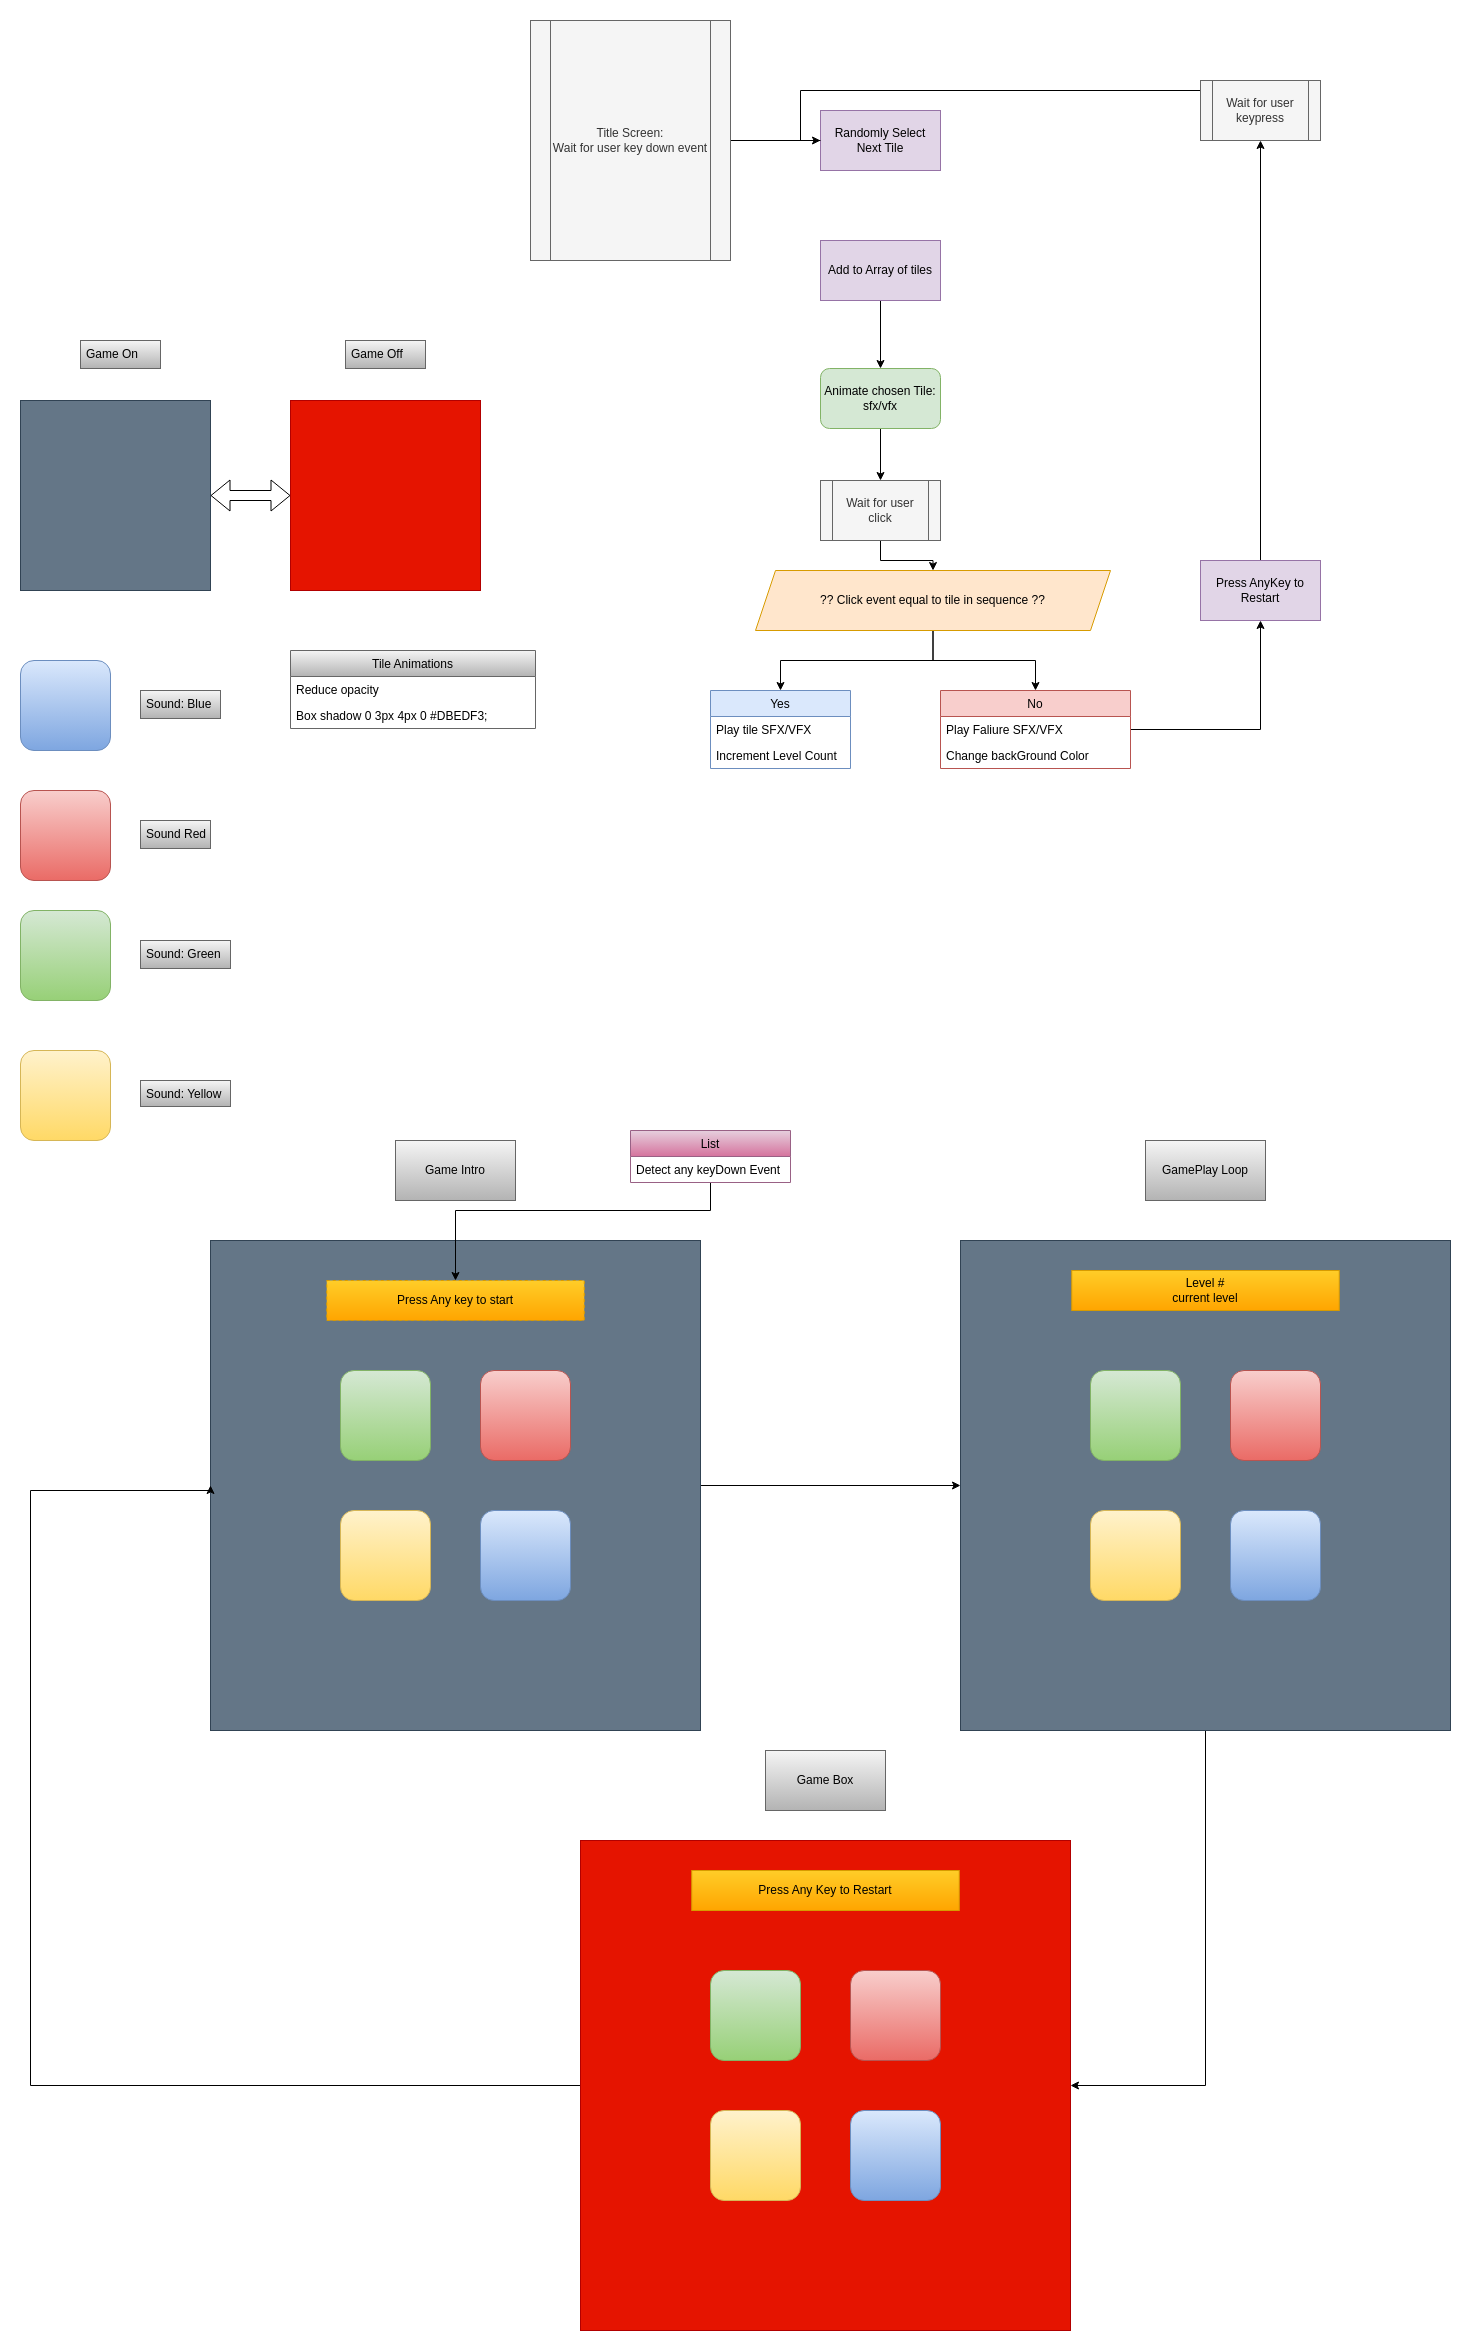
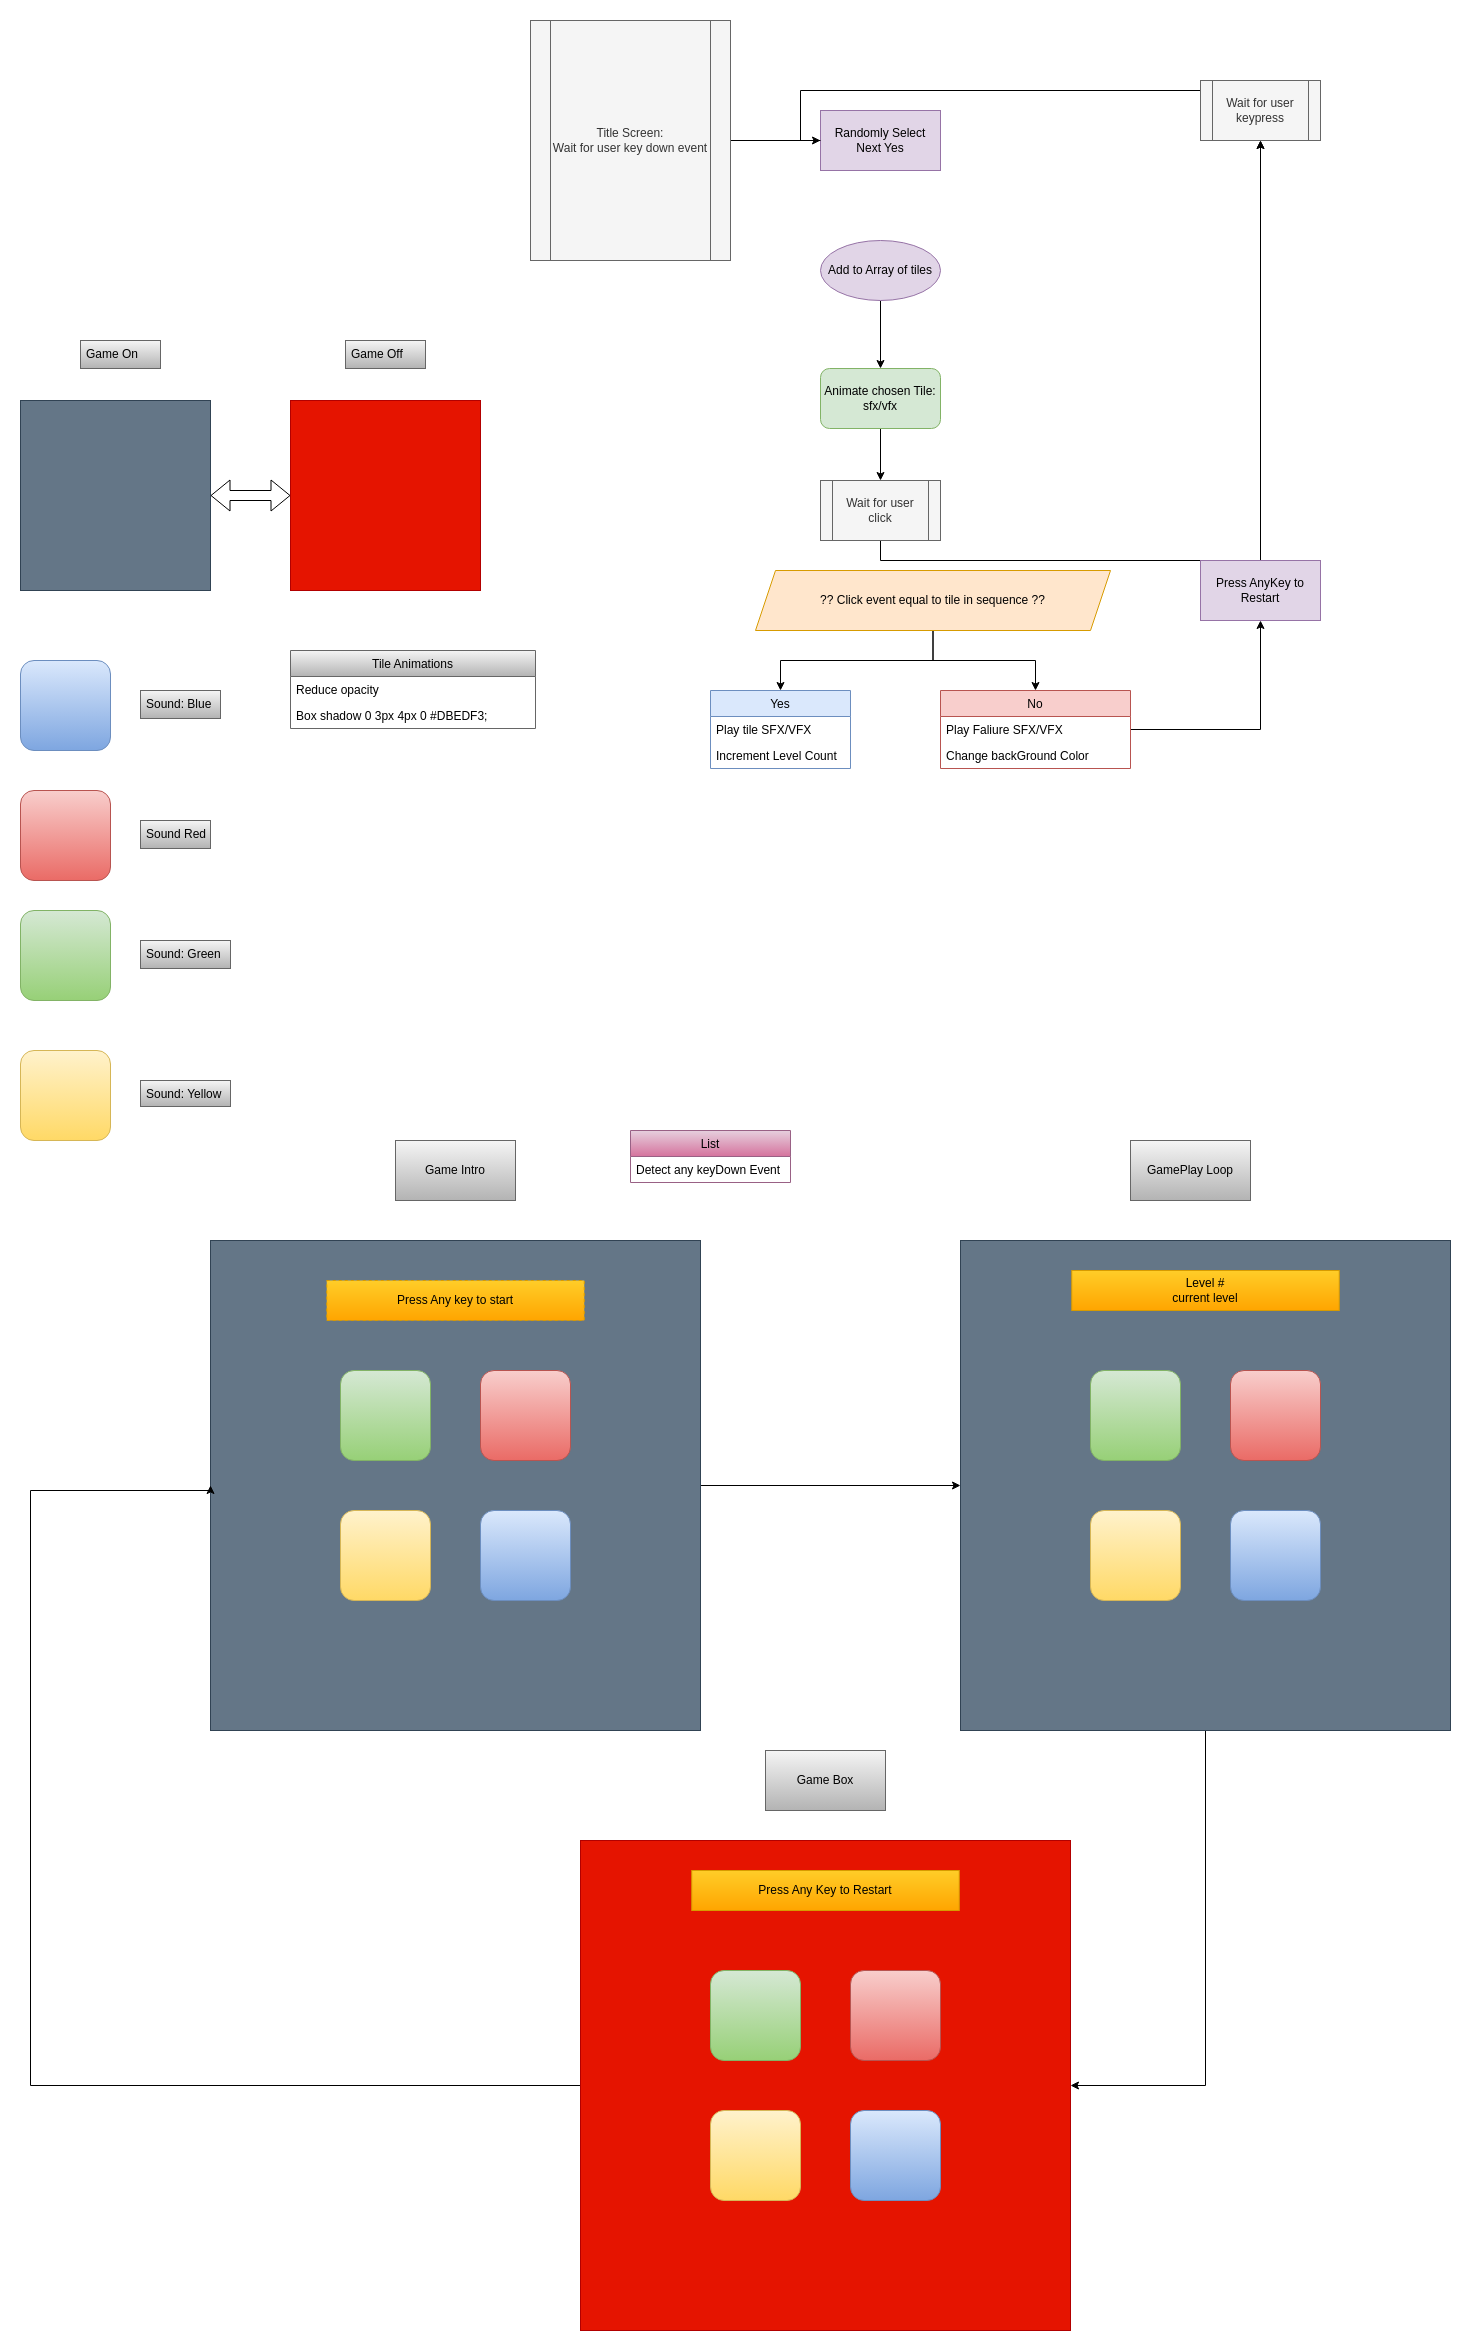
(881, 141) -> (881, 141)
(881, 271) -> (881, 271)
(931, 561) -> (1064, 561)
(1206, 1171) -> (1191, 1171)
(566, 1211) -> none
